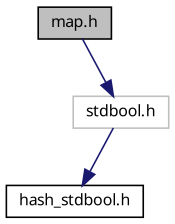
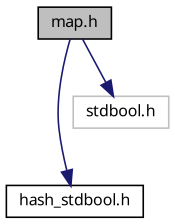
(102, 150) -> (58, 104)
